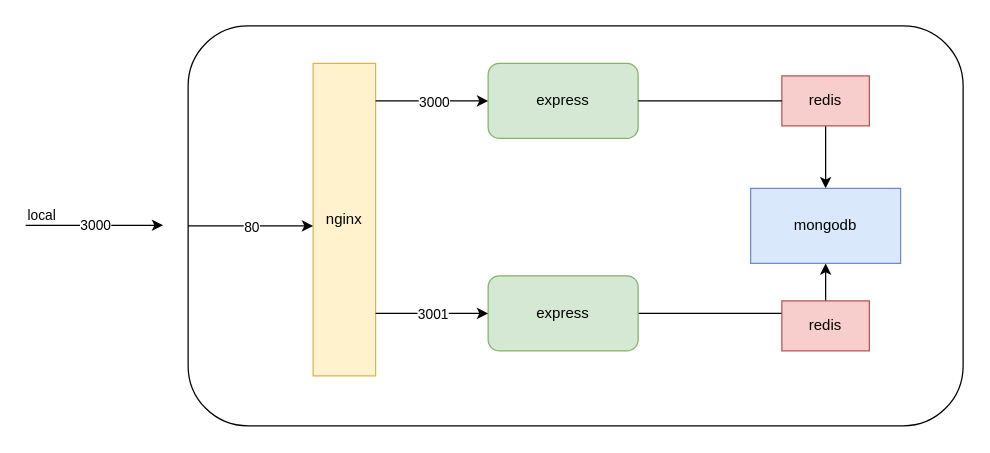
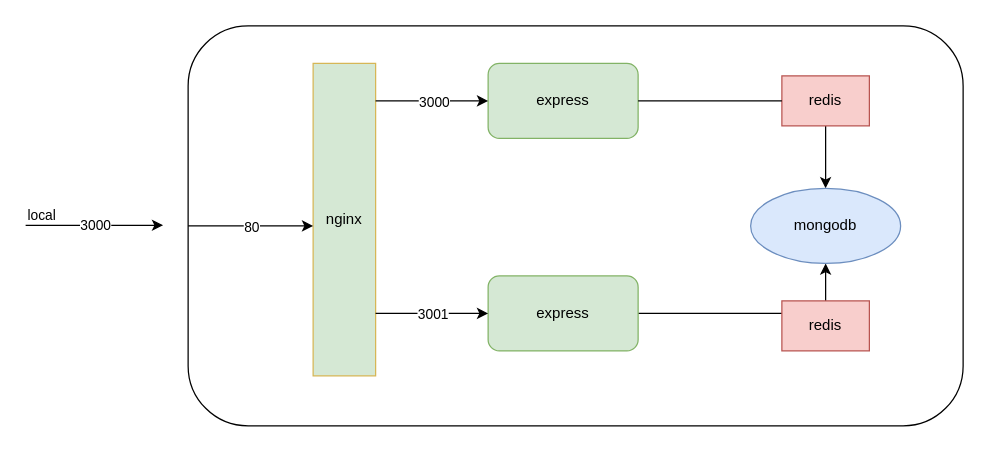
(344, 219) -> (344, 219)
(826, 226) -> (826, 226)
